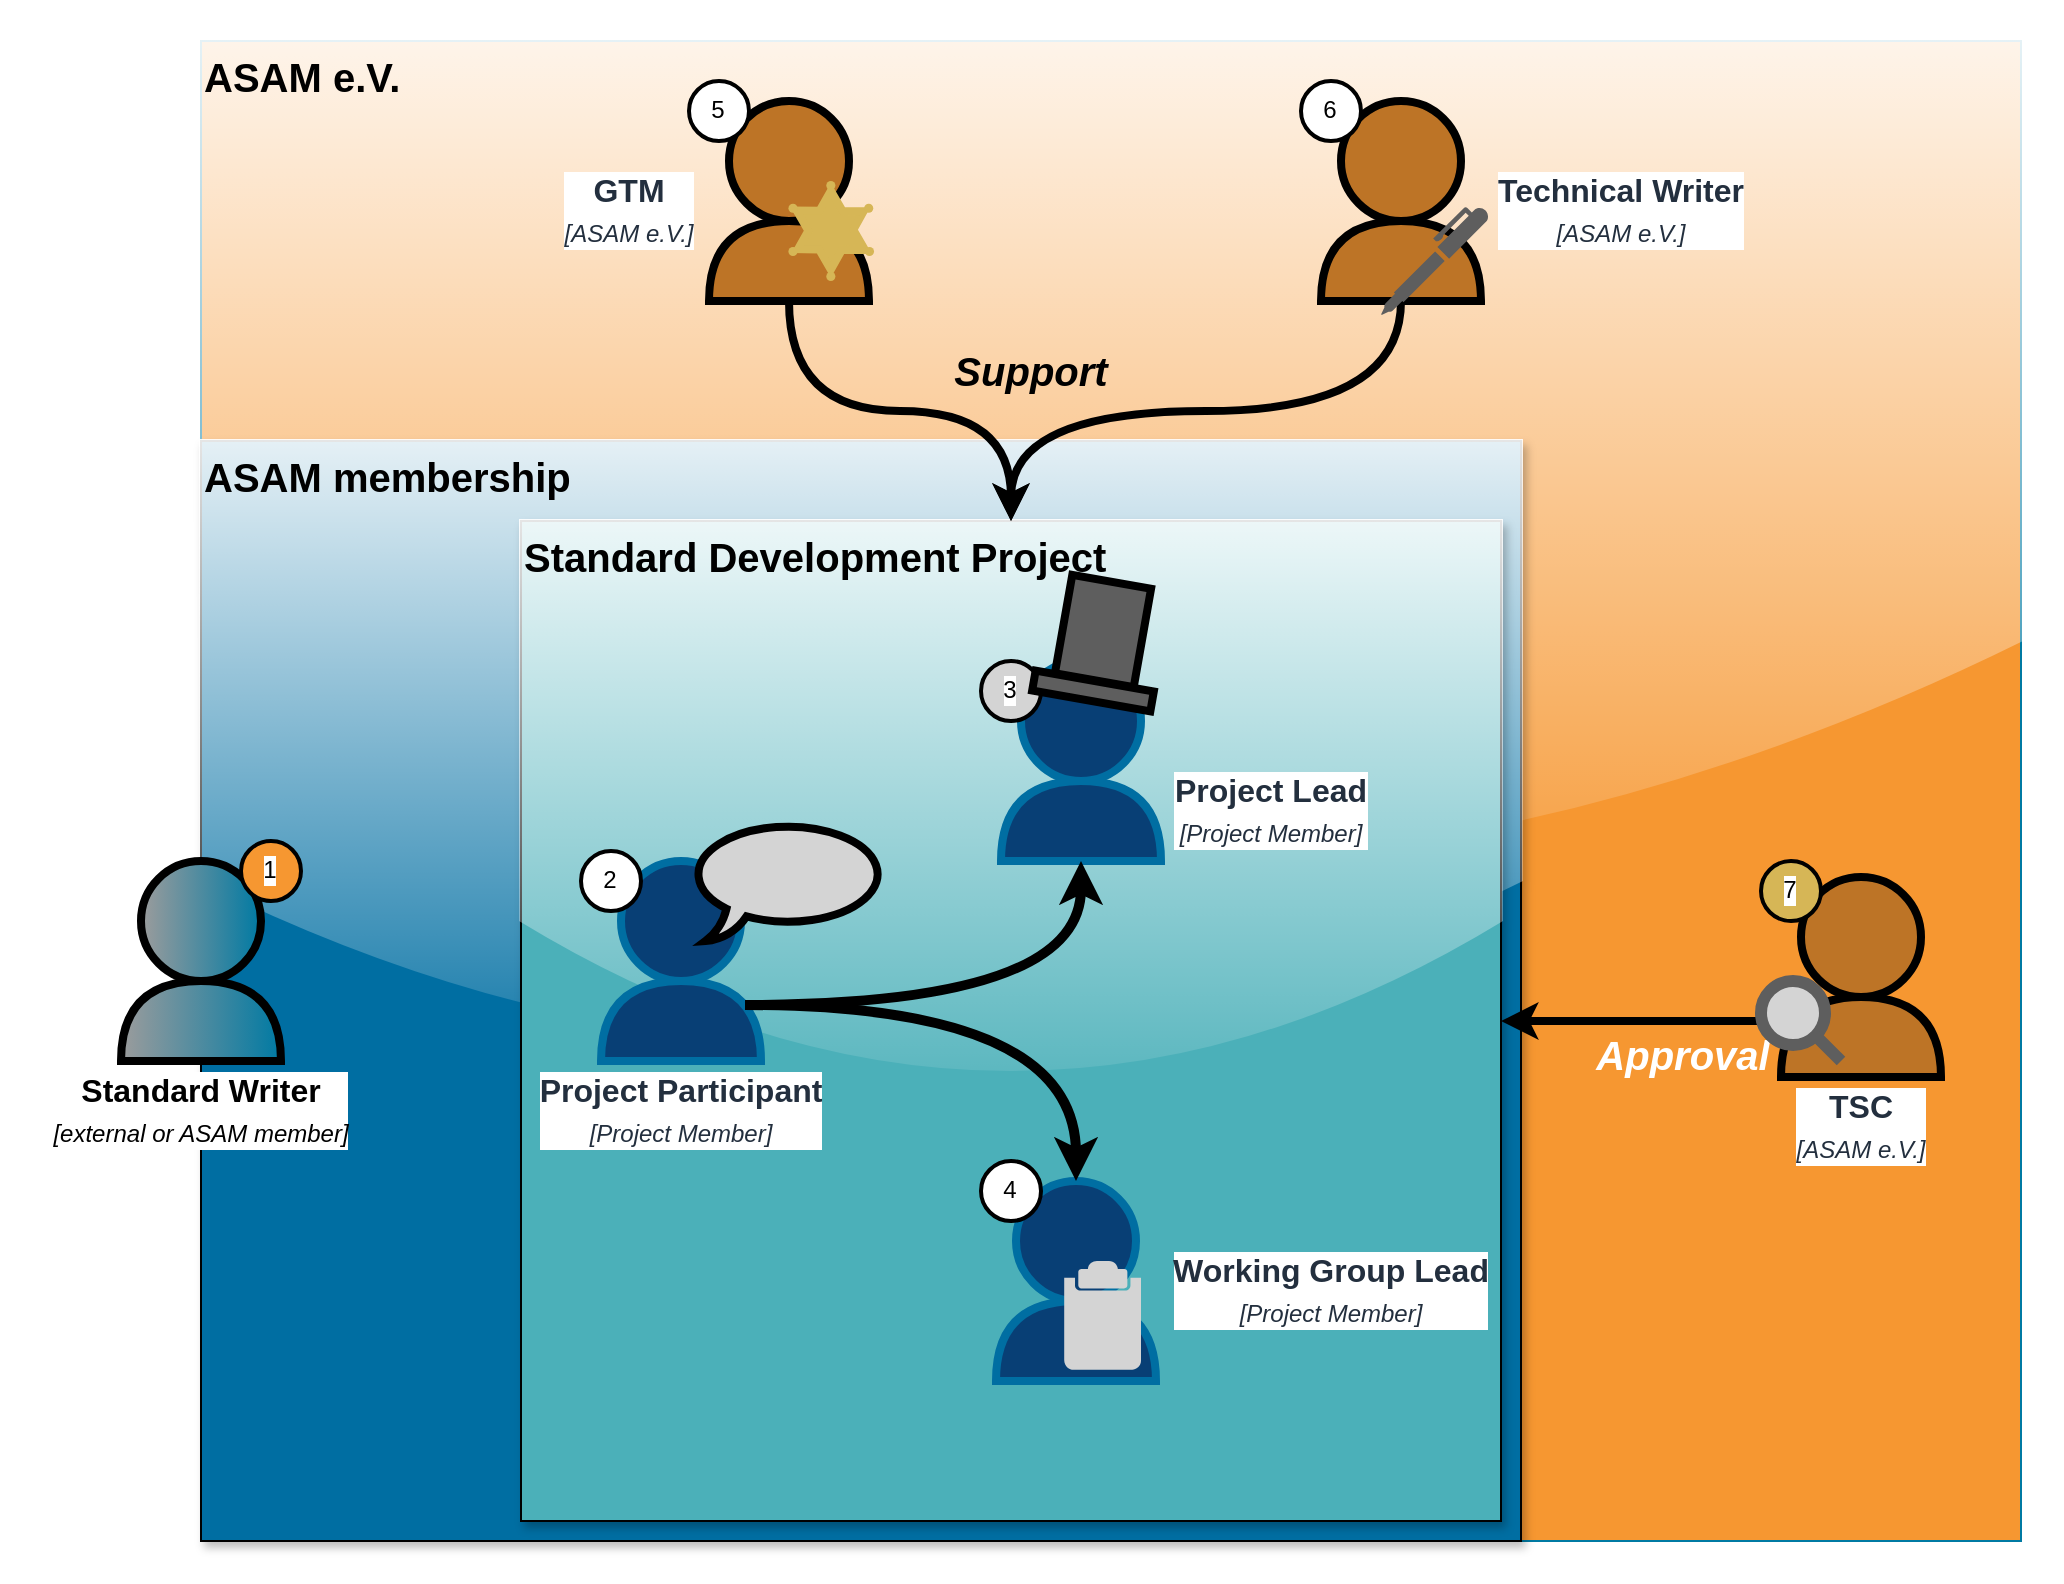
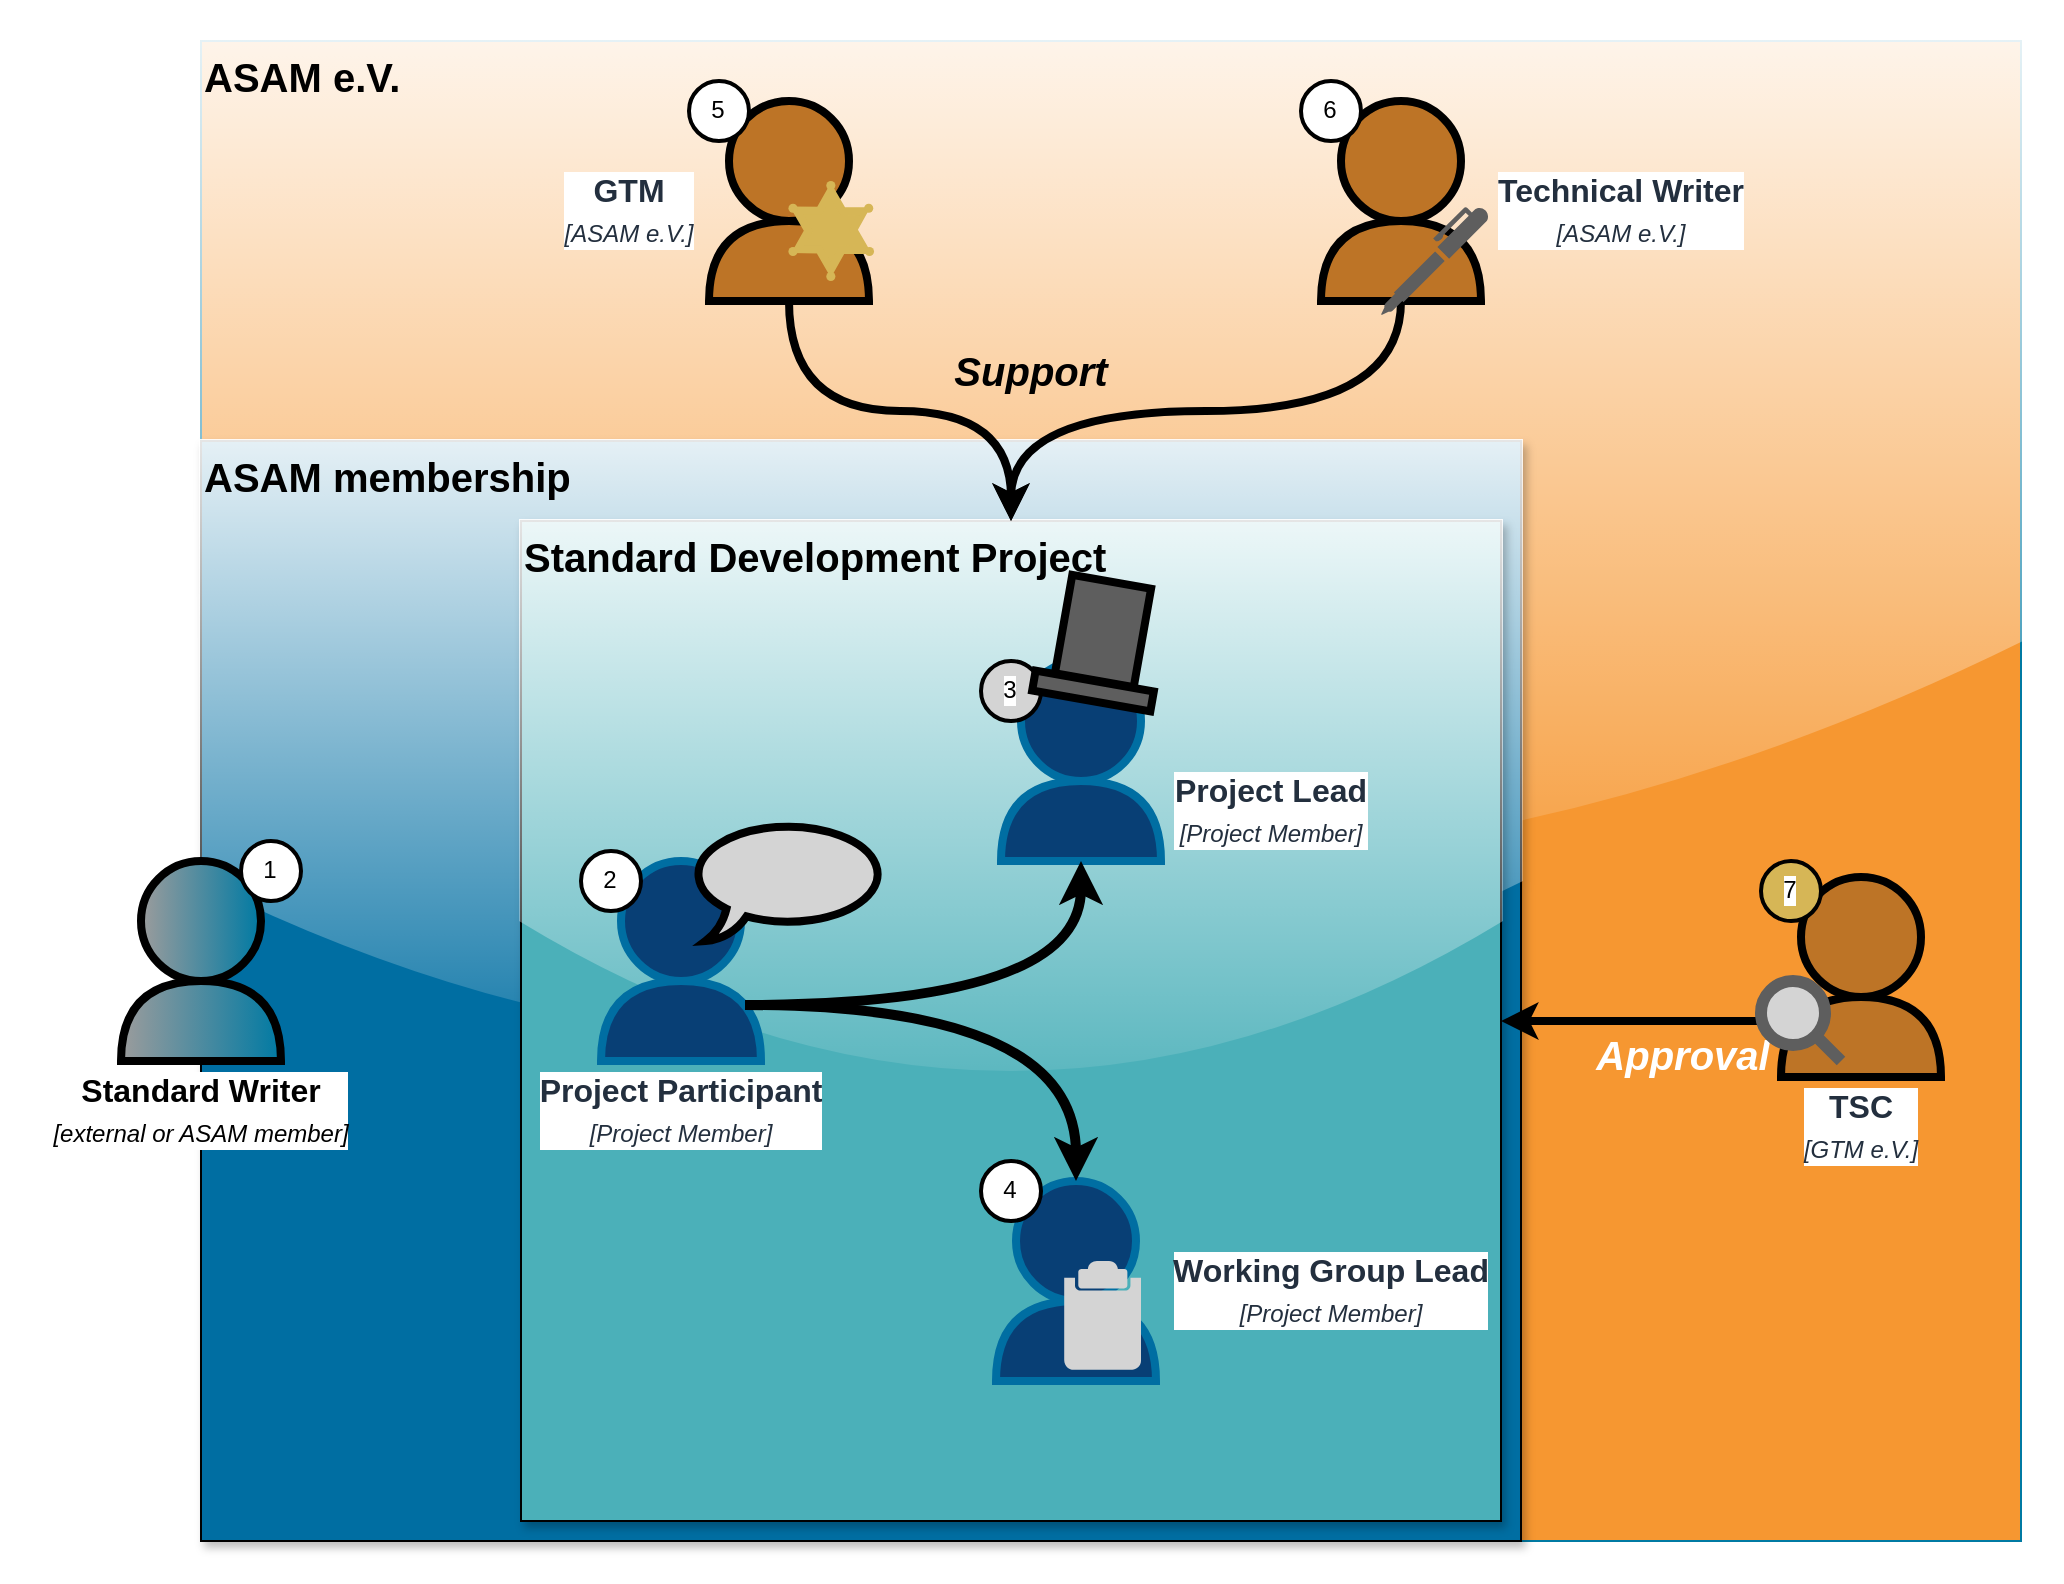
(271, 871) -> (271, 871)
(1862, 1127) -> (1862, 1127)
